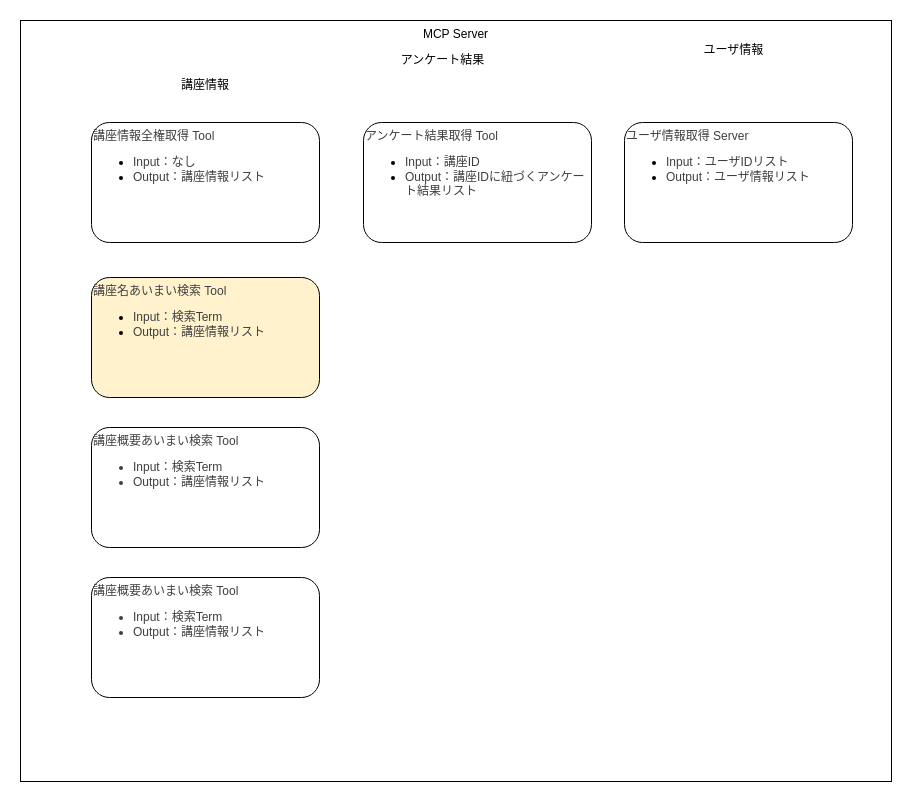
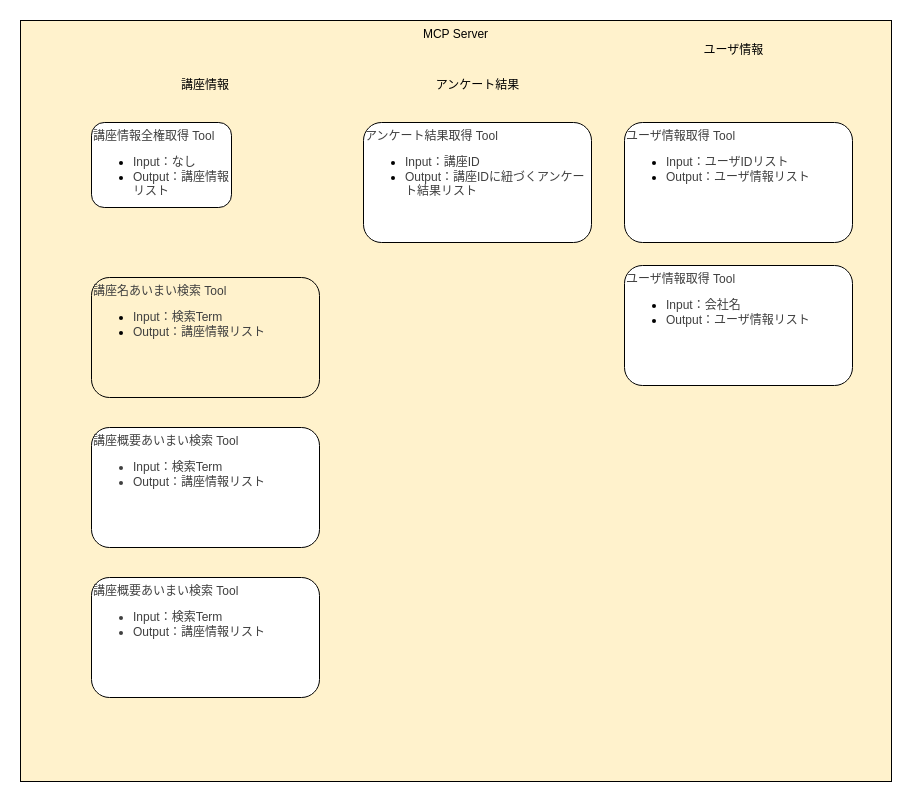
(443, 61) -> (478, 86)
(701, 151) -> (701, 151)
(206, 183) -> (162, 165)
none -> (739, 326)
(456, 401) -> (456, 401)
